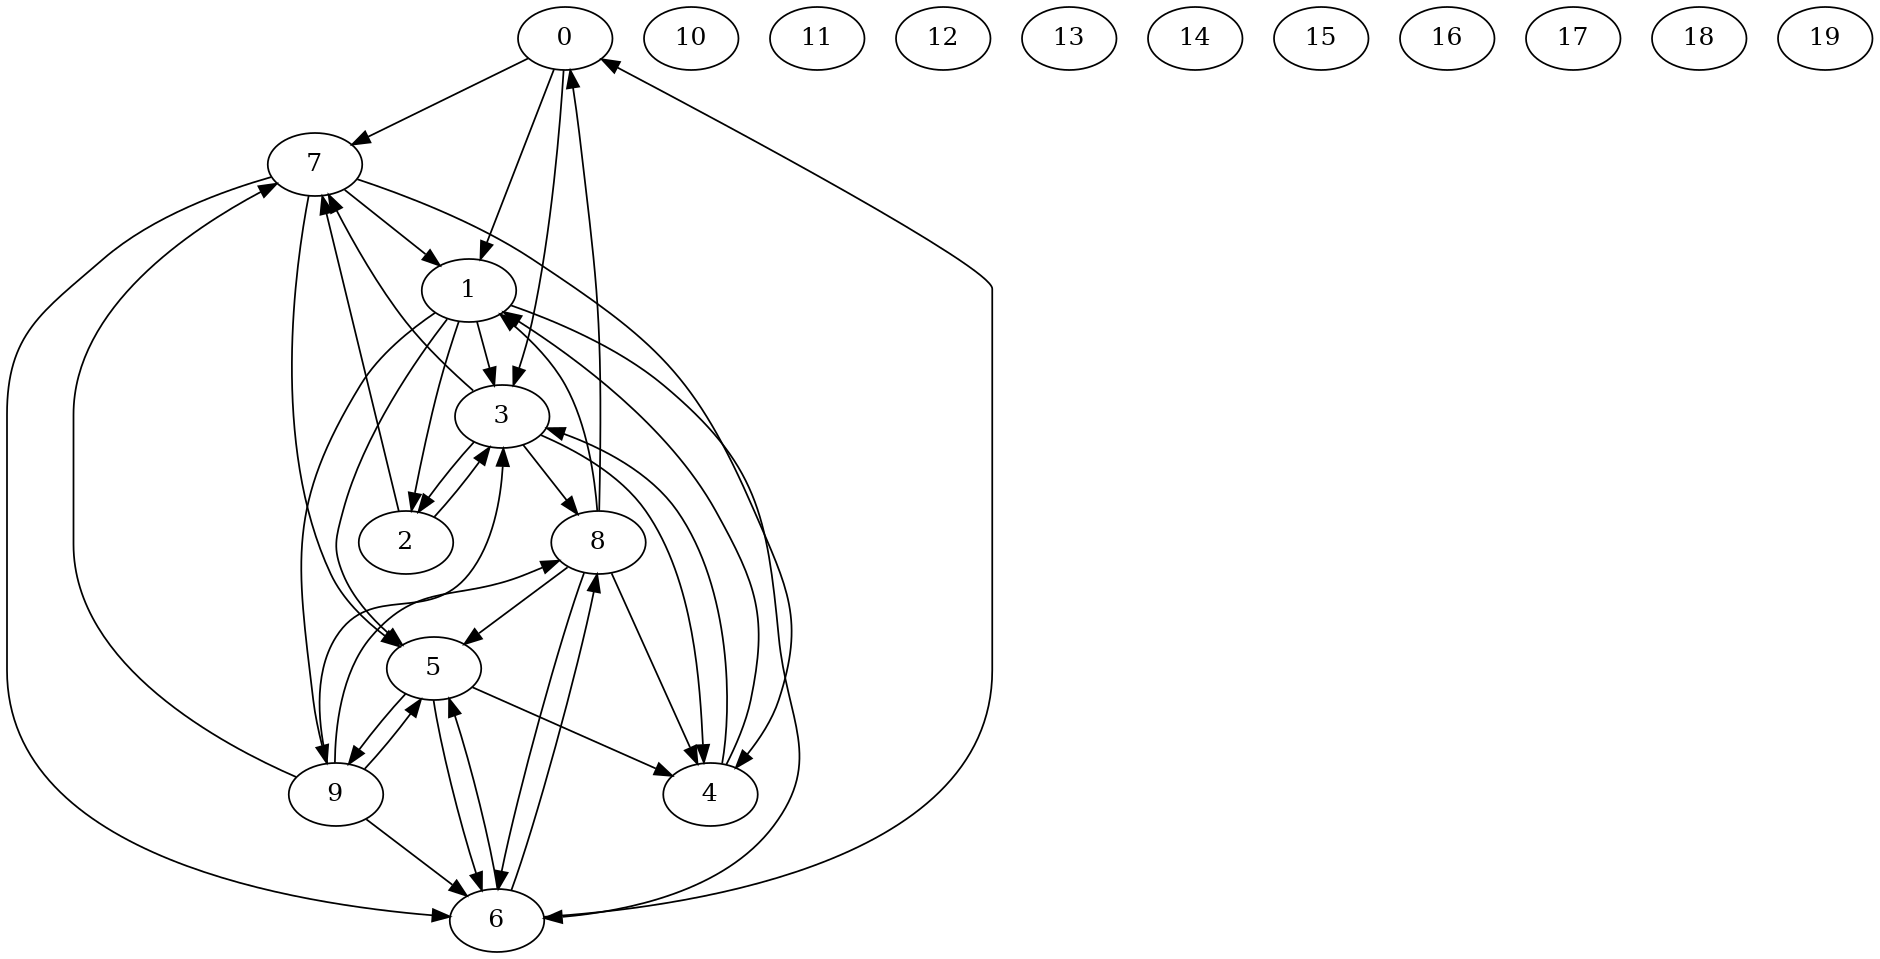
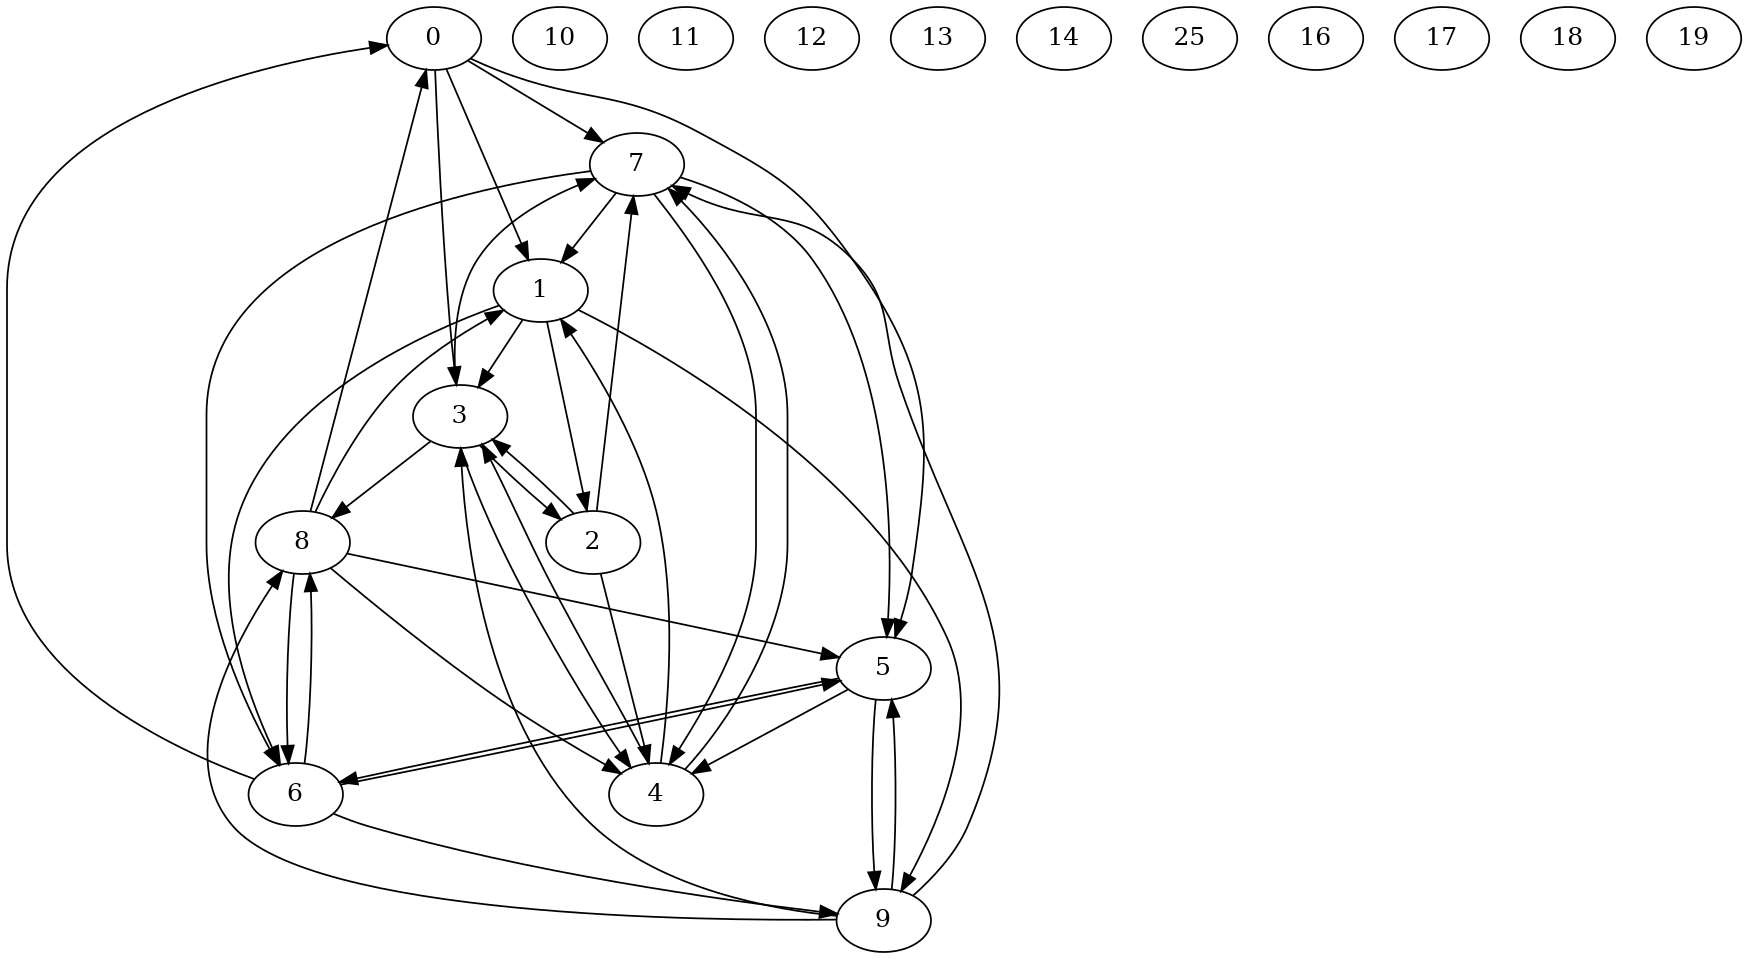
(1321, 38) -> (1190, 38)
(356, 473) -> (821, 218)
none -> (788, 483)
none -> (623, 660)
(409, 852) -> (574, 874)
